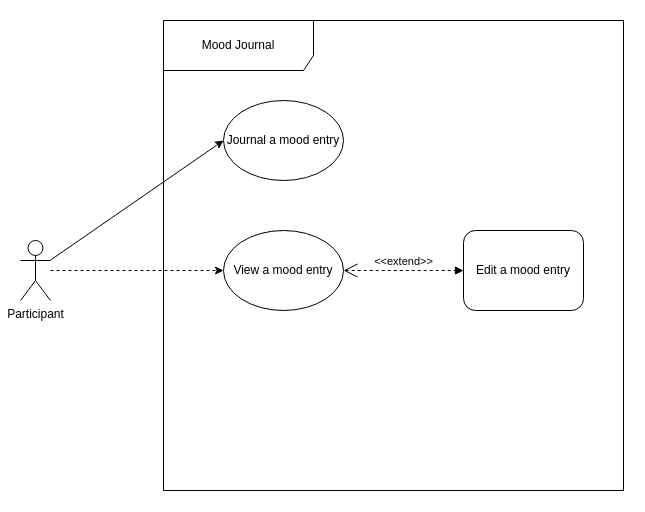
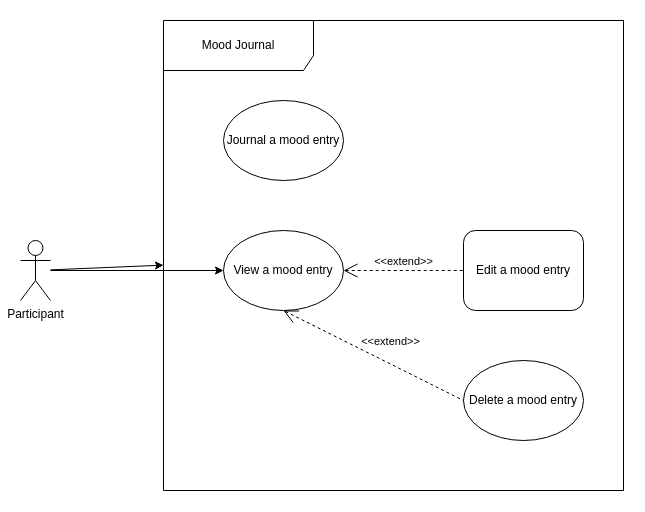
(135, 202) -> (120, 267)
(134, 271) -> (134, 271)
(454, 271) -> (457, 271)
none -> (374, 356)
none -> (524, 401)
